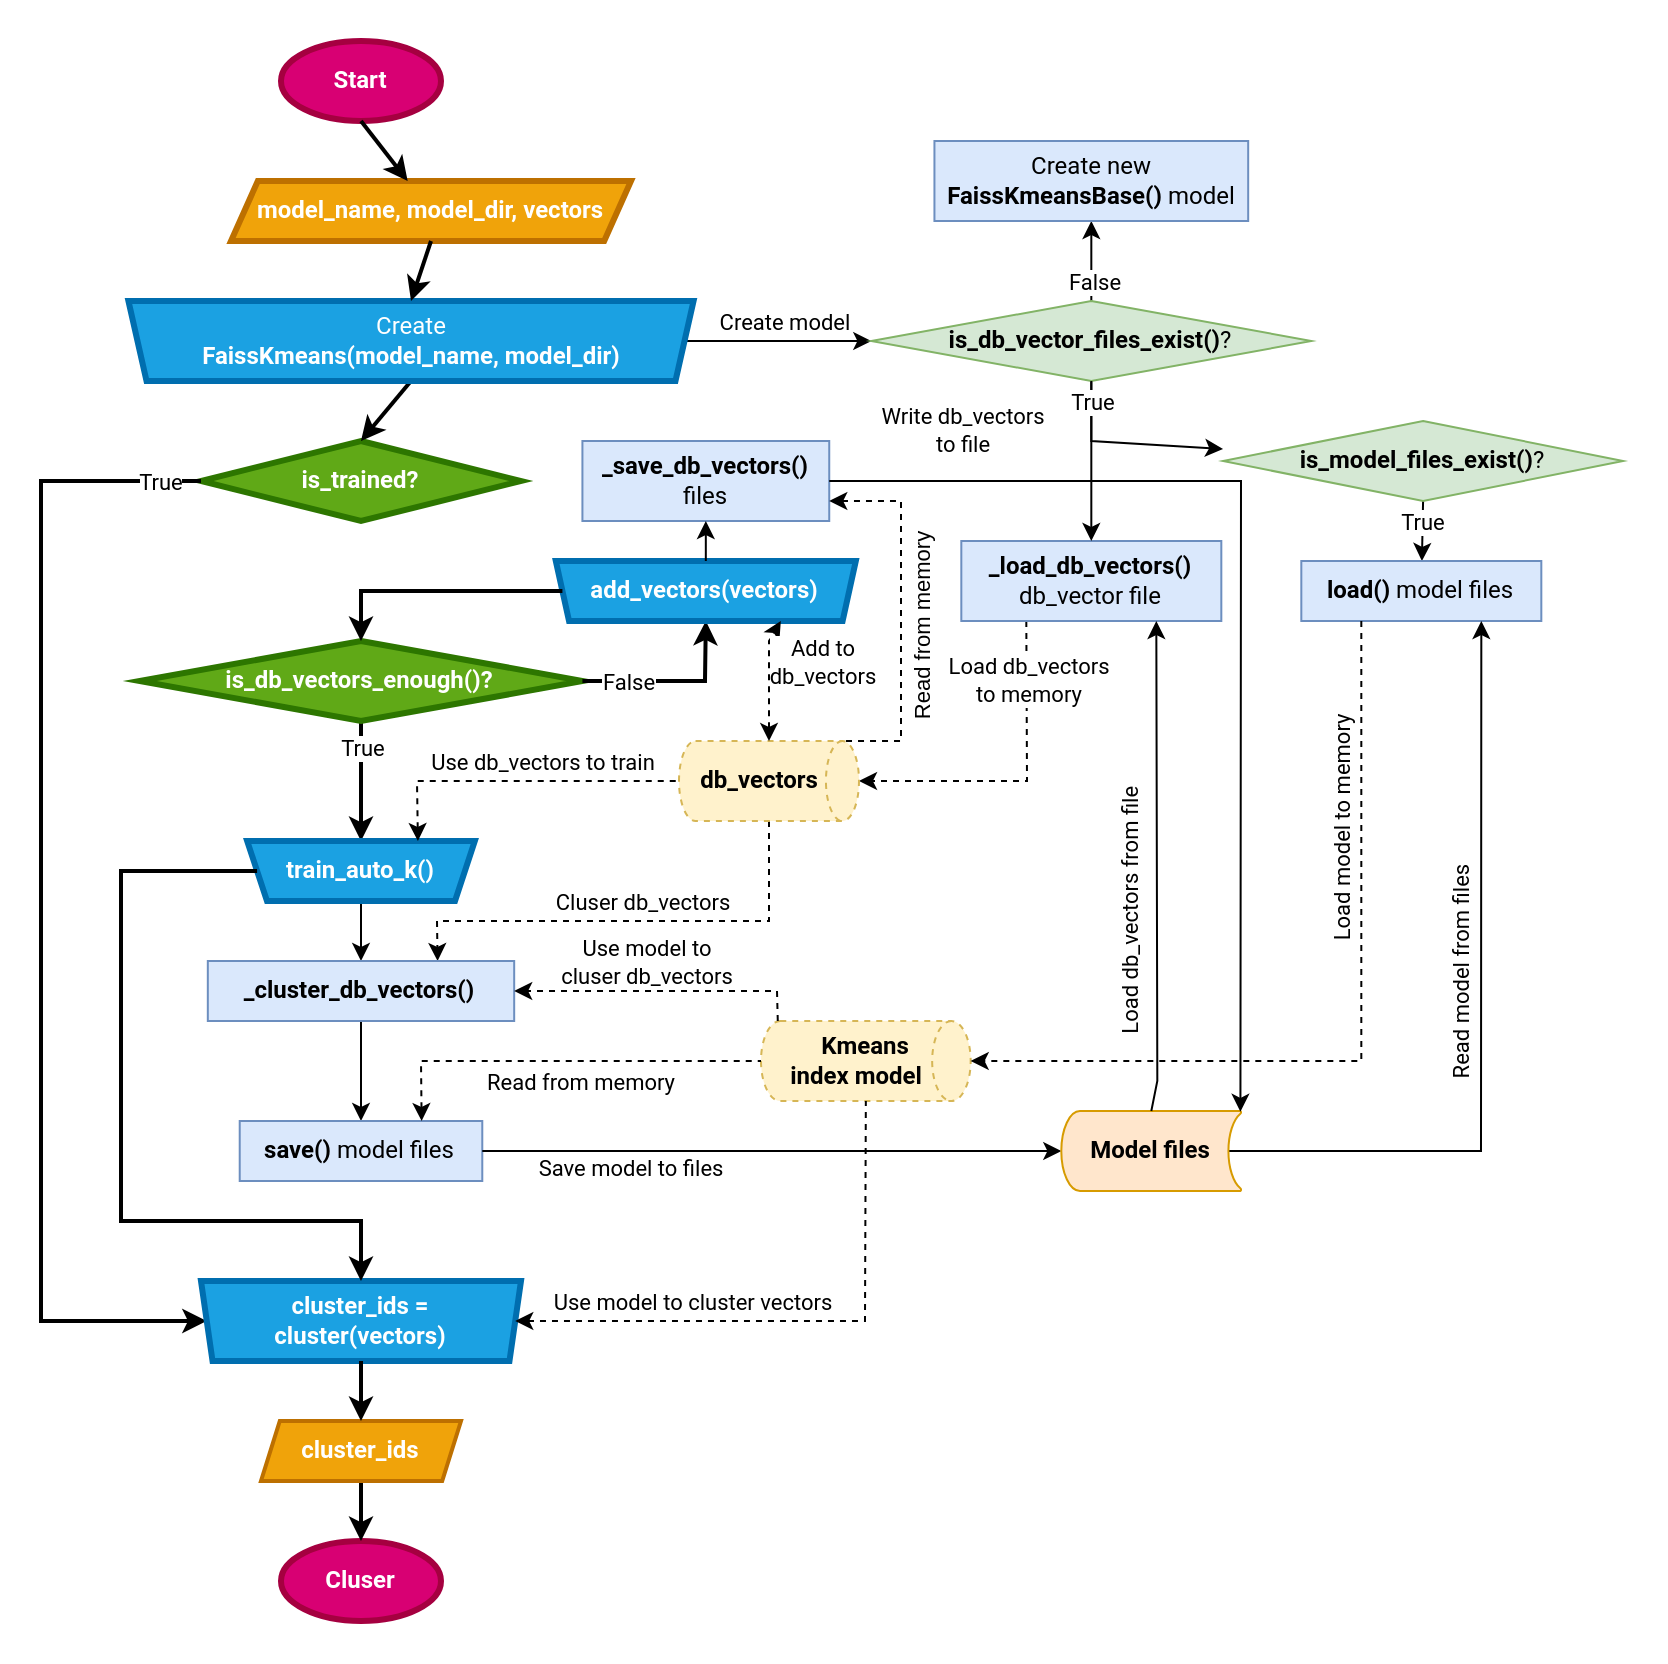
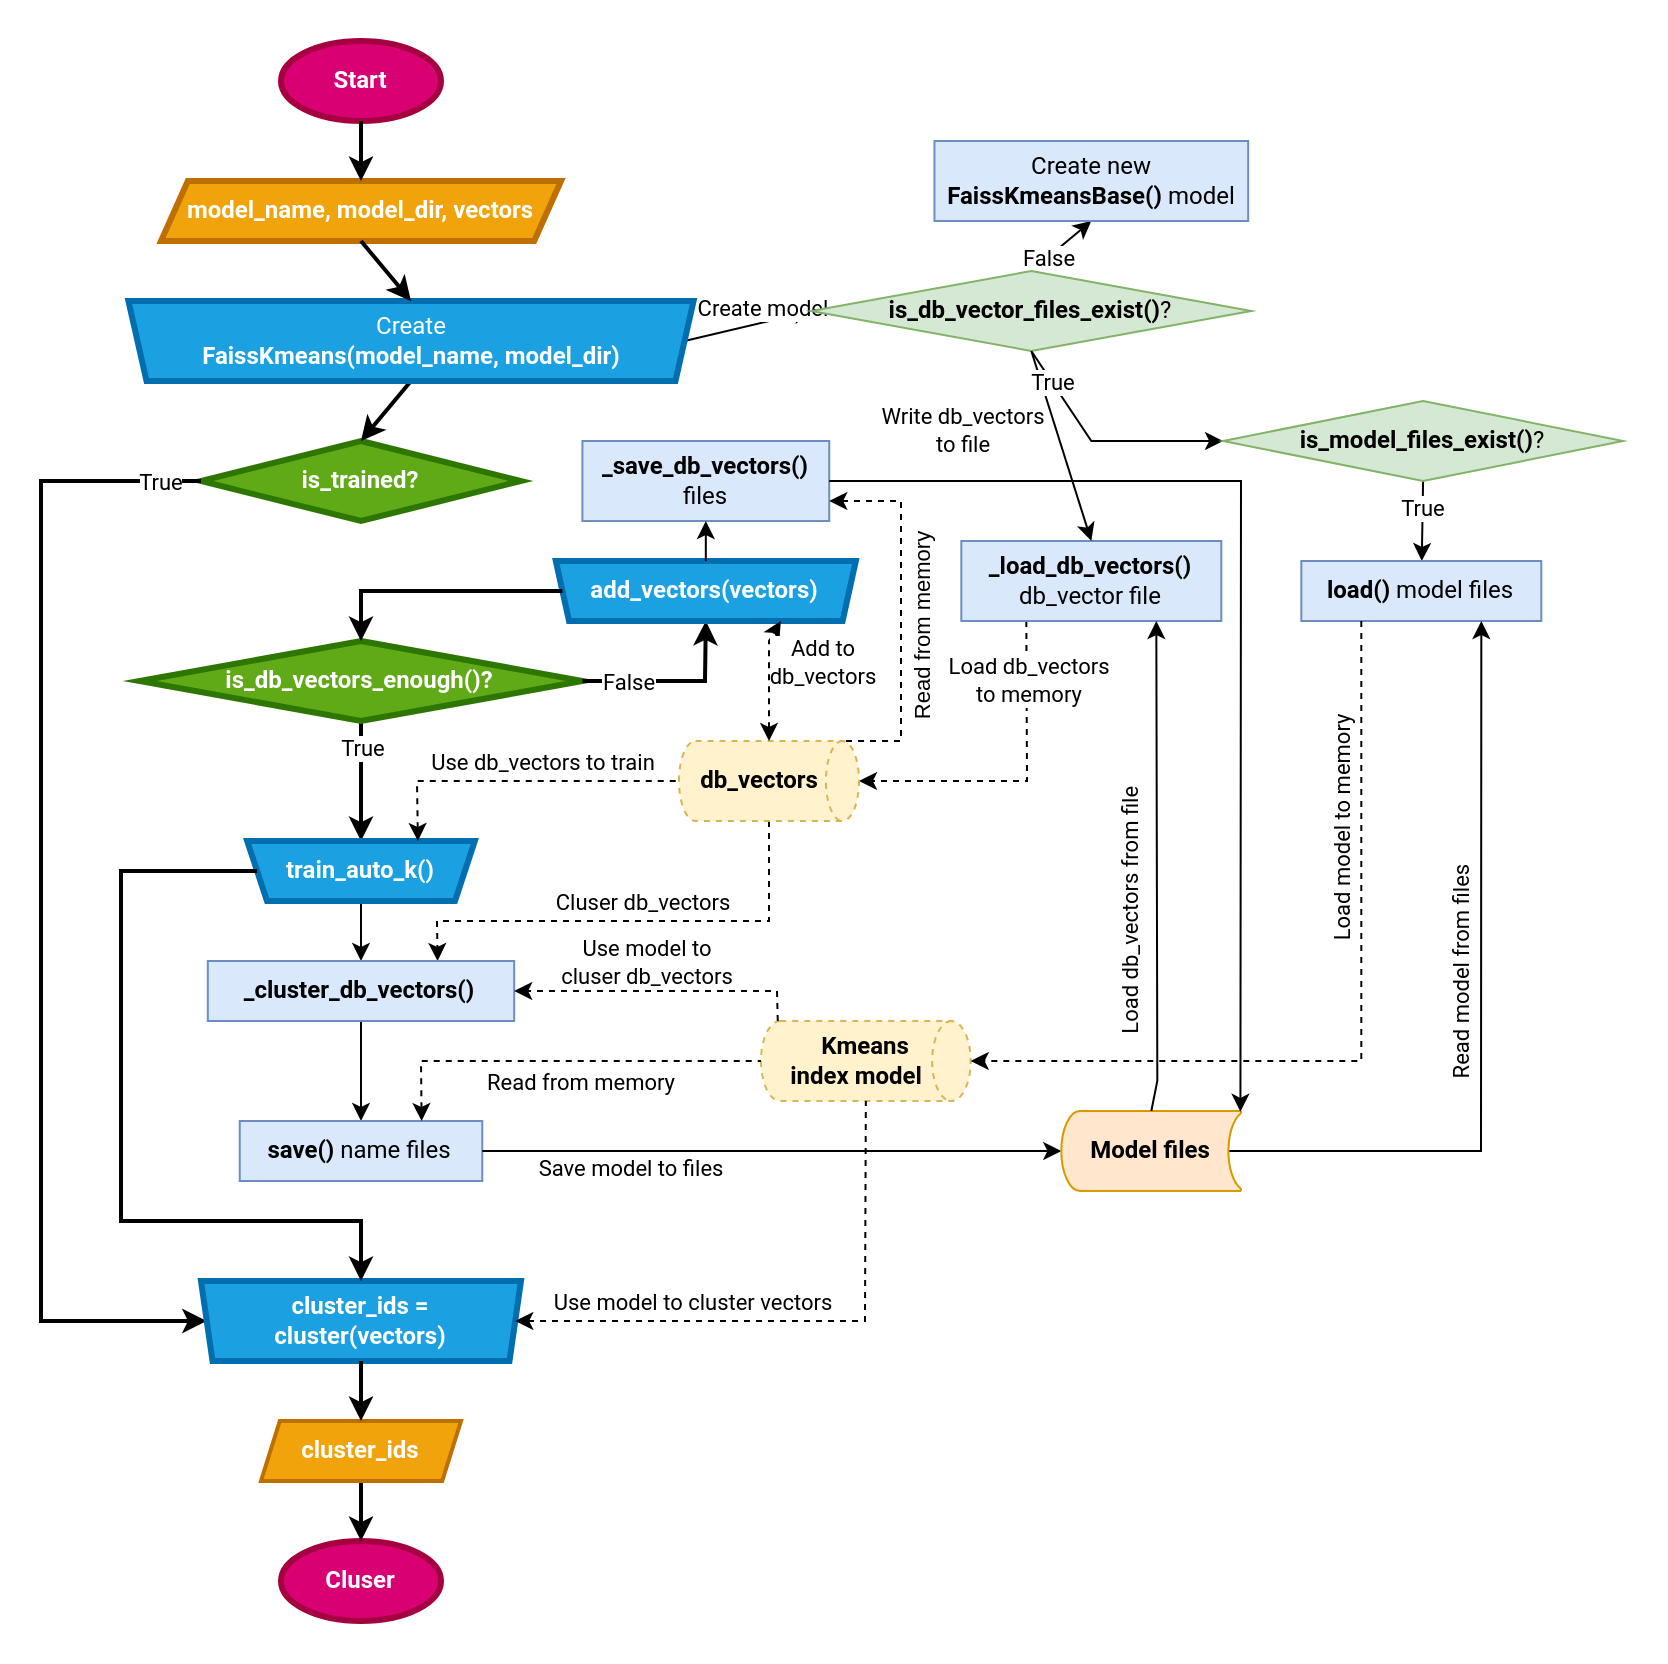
(431, 211) -> (361, 211)
(1091, 341) -> (1031, 311)
(1423, 461) -> (1423, 441)
(360, 1151) -> (360, 1151)
